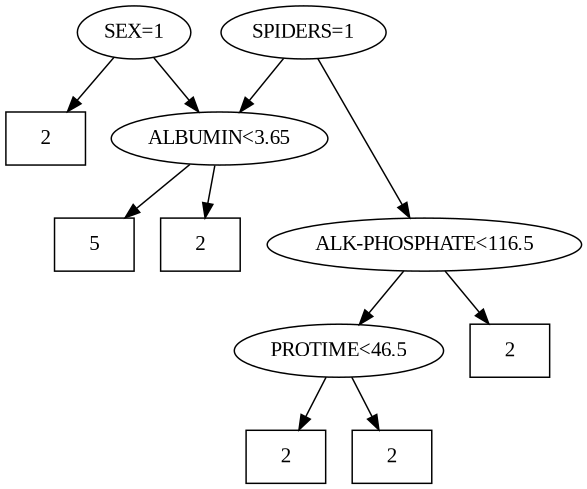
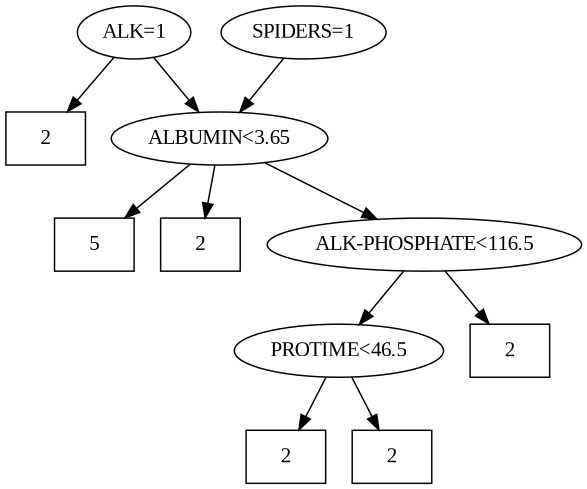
(134, 32) -> (134, 32)
(360, 132) -> (314, 188)
